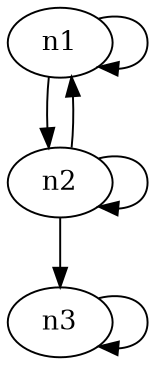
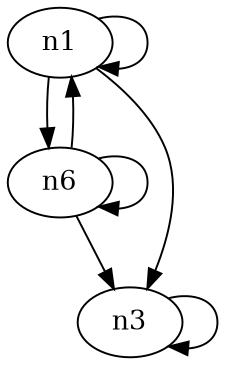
none -> (168, 157)
(60, 183) -> (60, 183)
